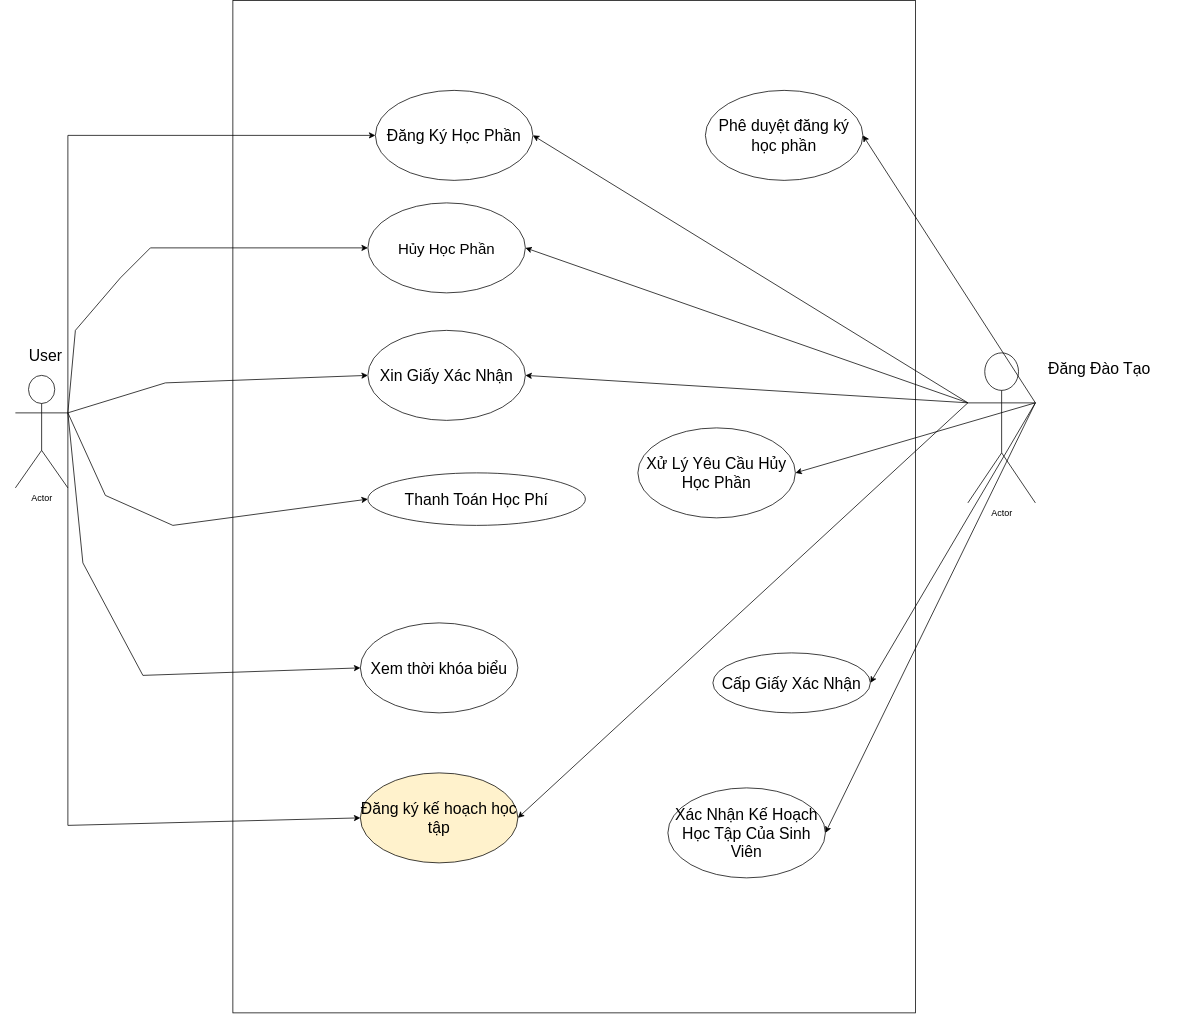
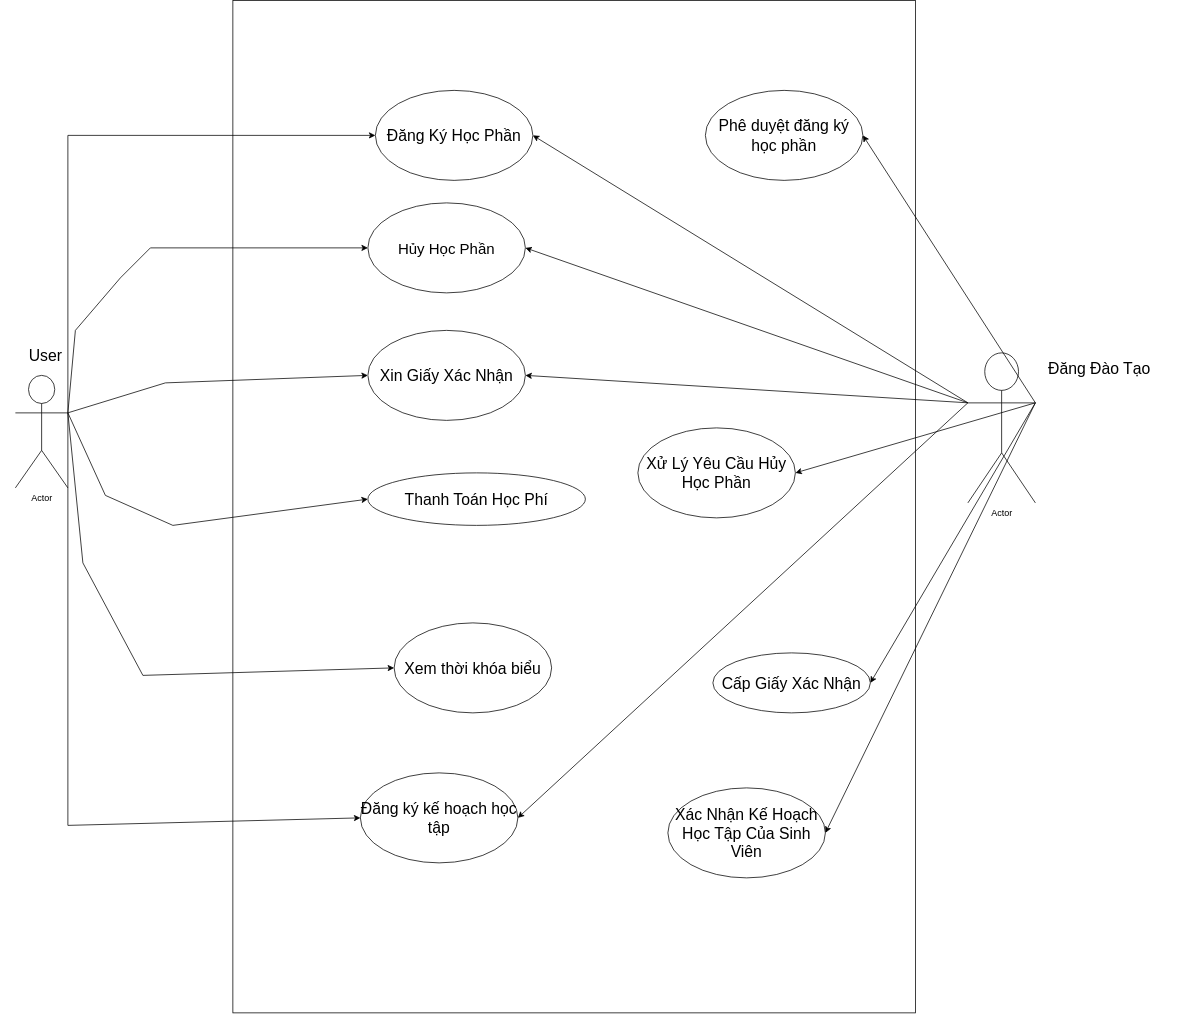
(439, 668) -> (473, 668)
(439, 818) -> (439, 818)
